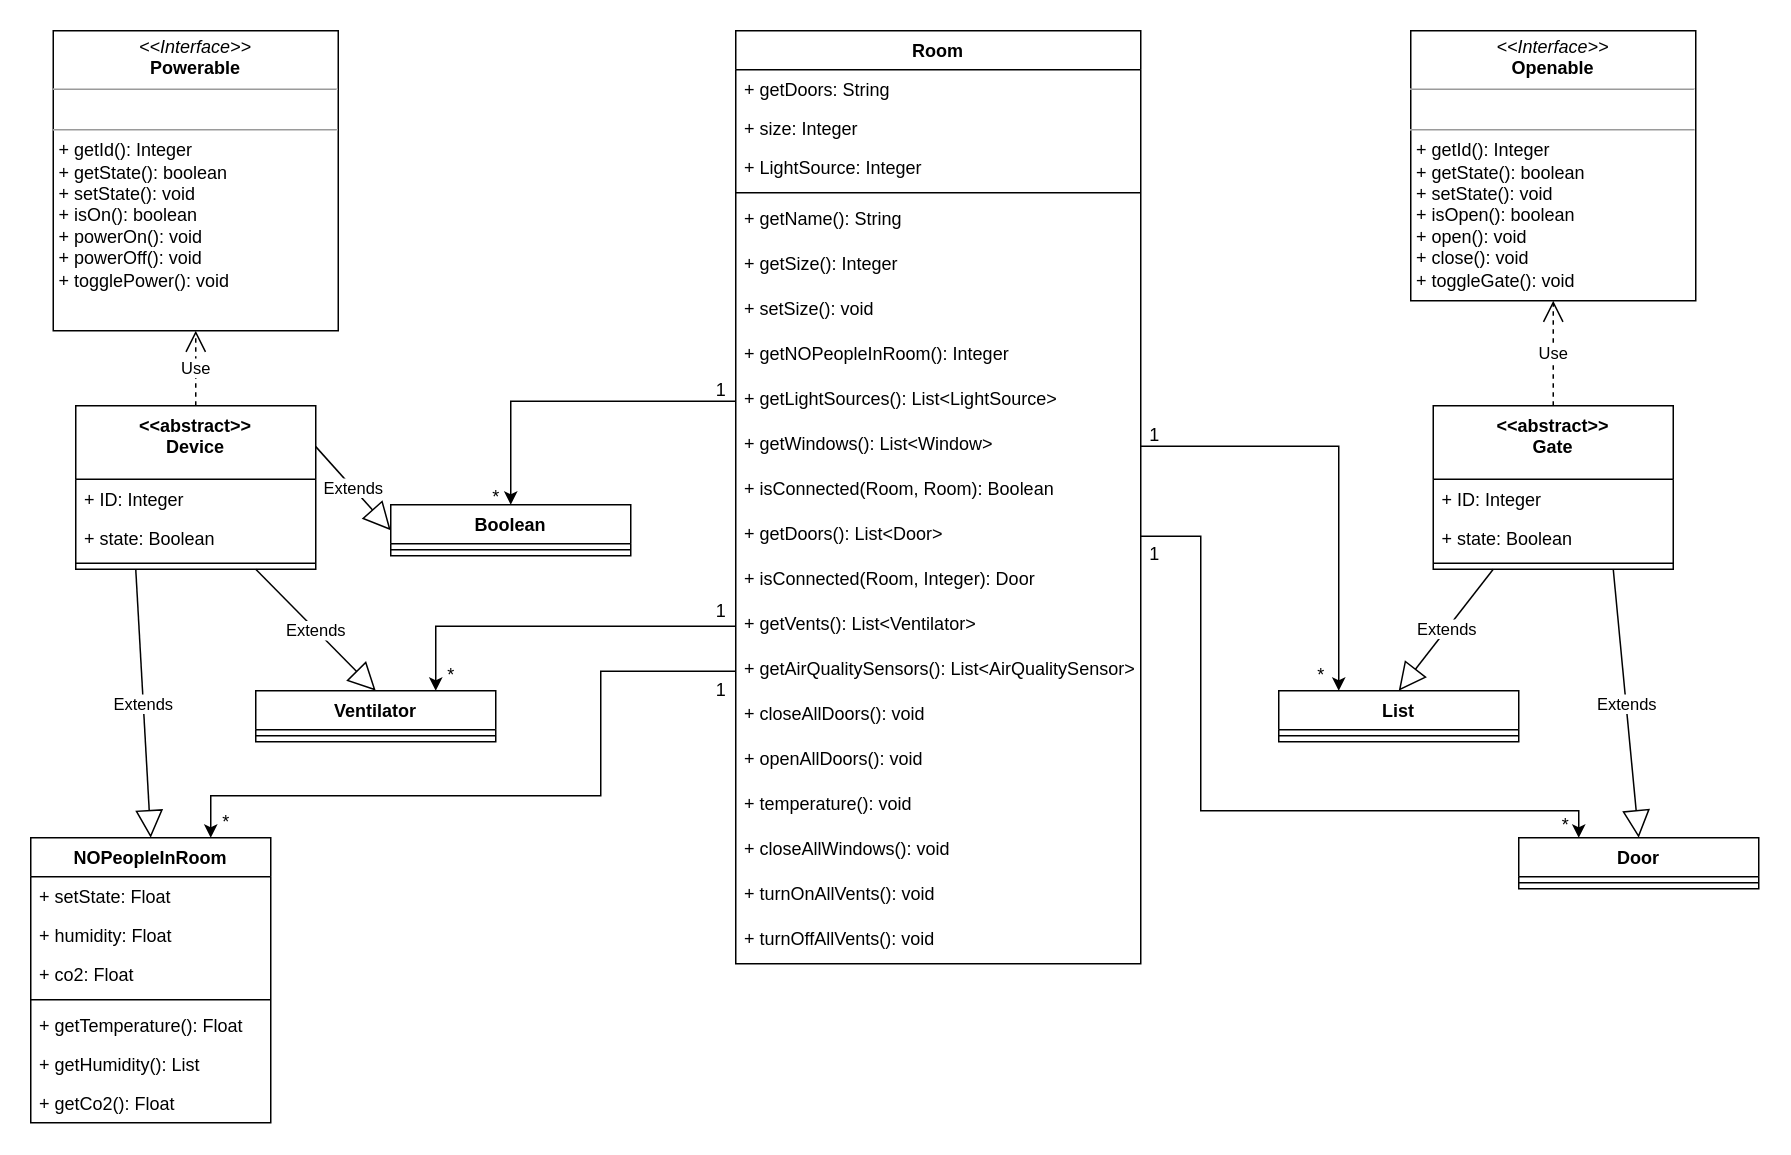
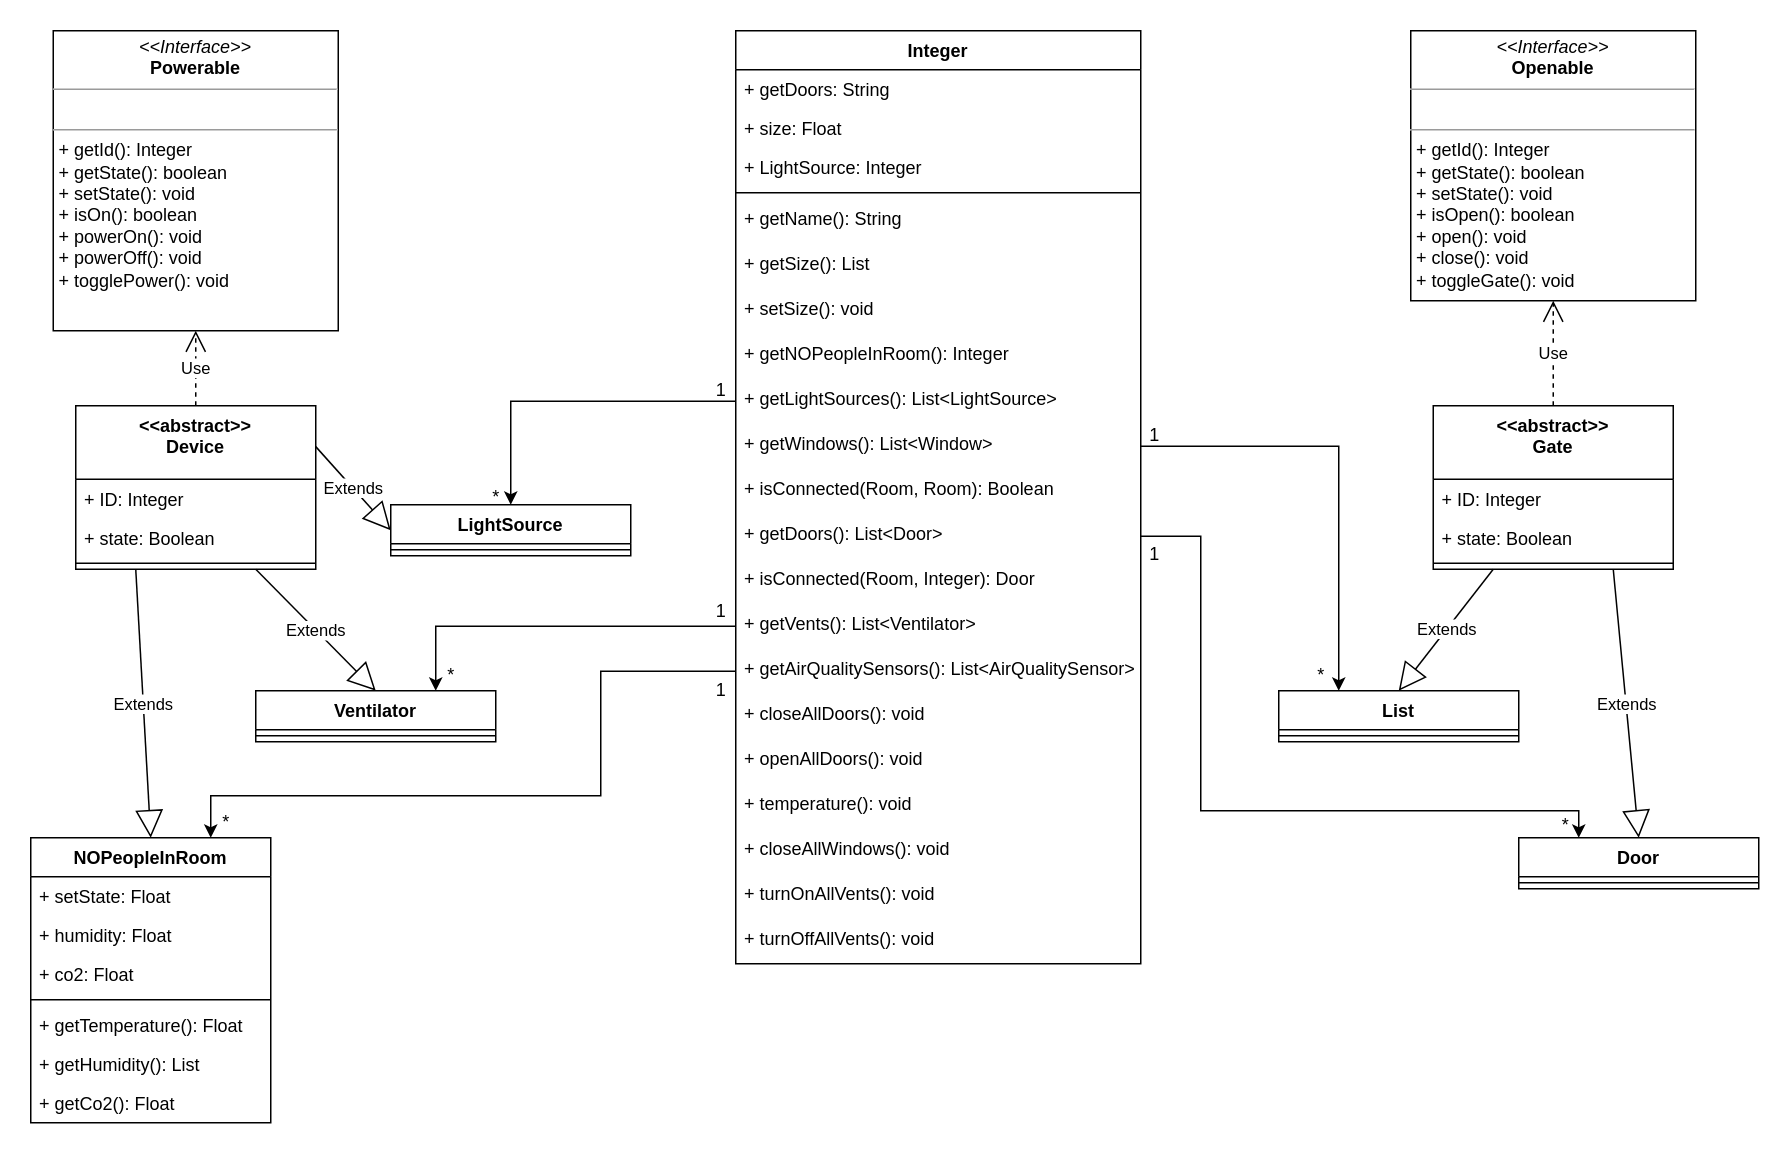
(938, 51) -> (938, 51)
(810, 129) -> (798, 129)
(835, 264) -> (818, 264)
(510, 525) -> (510, 525)
